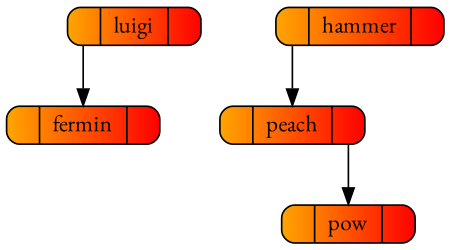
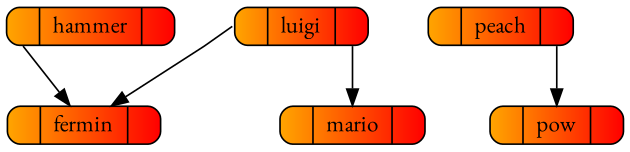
(292, 67) -> (41, 69)
none -> (353, 125)
